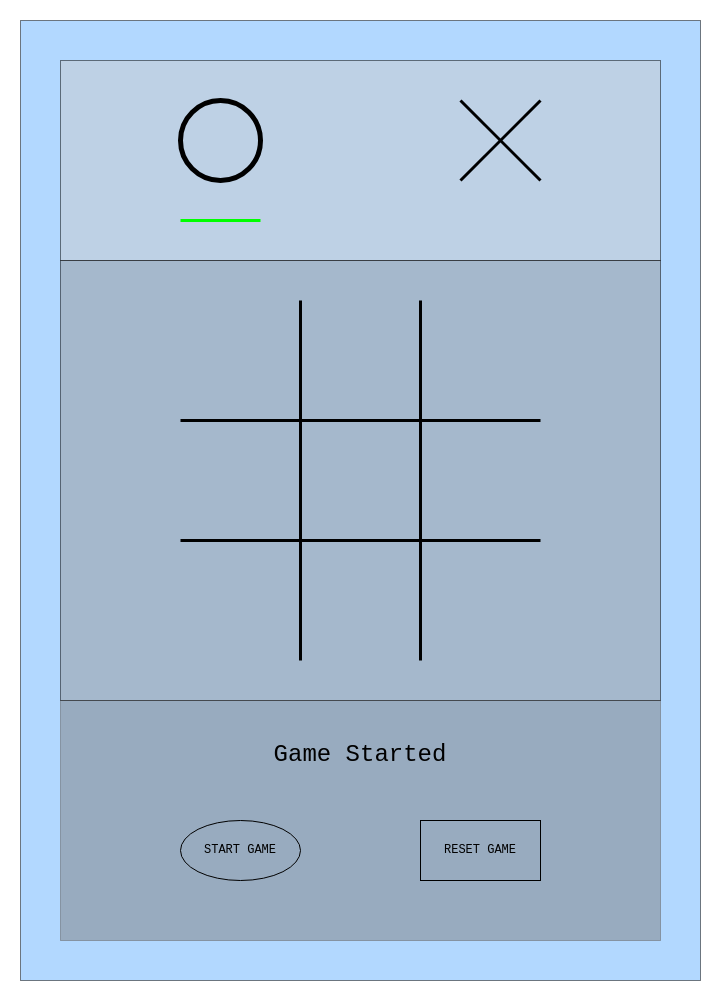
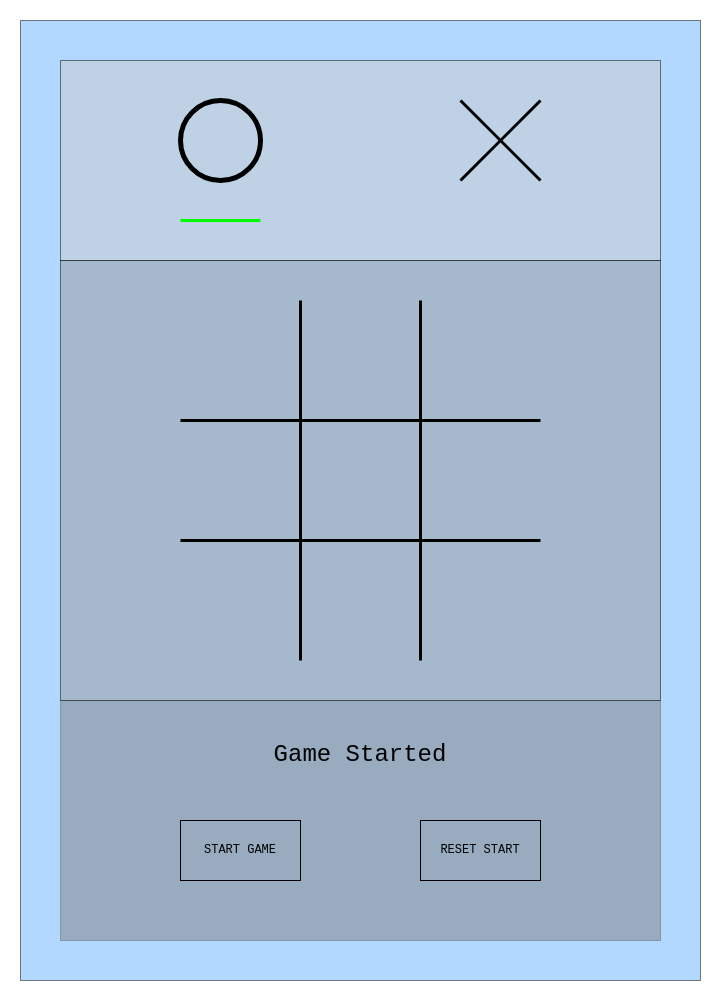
(241, 851) -> (241, 851)
(481, 851) -> (481, 851)
